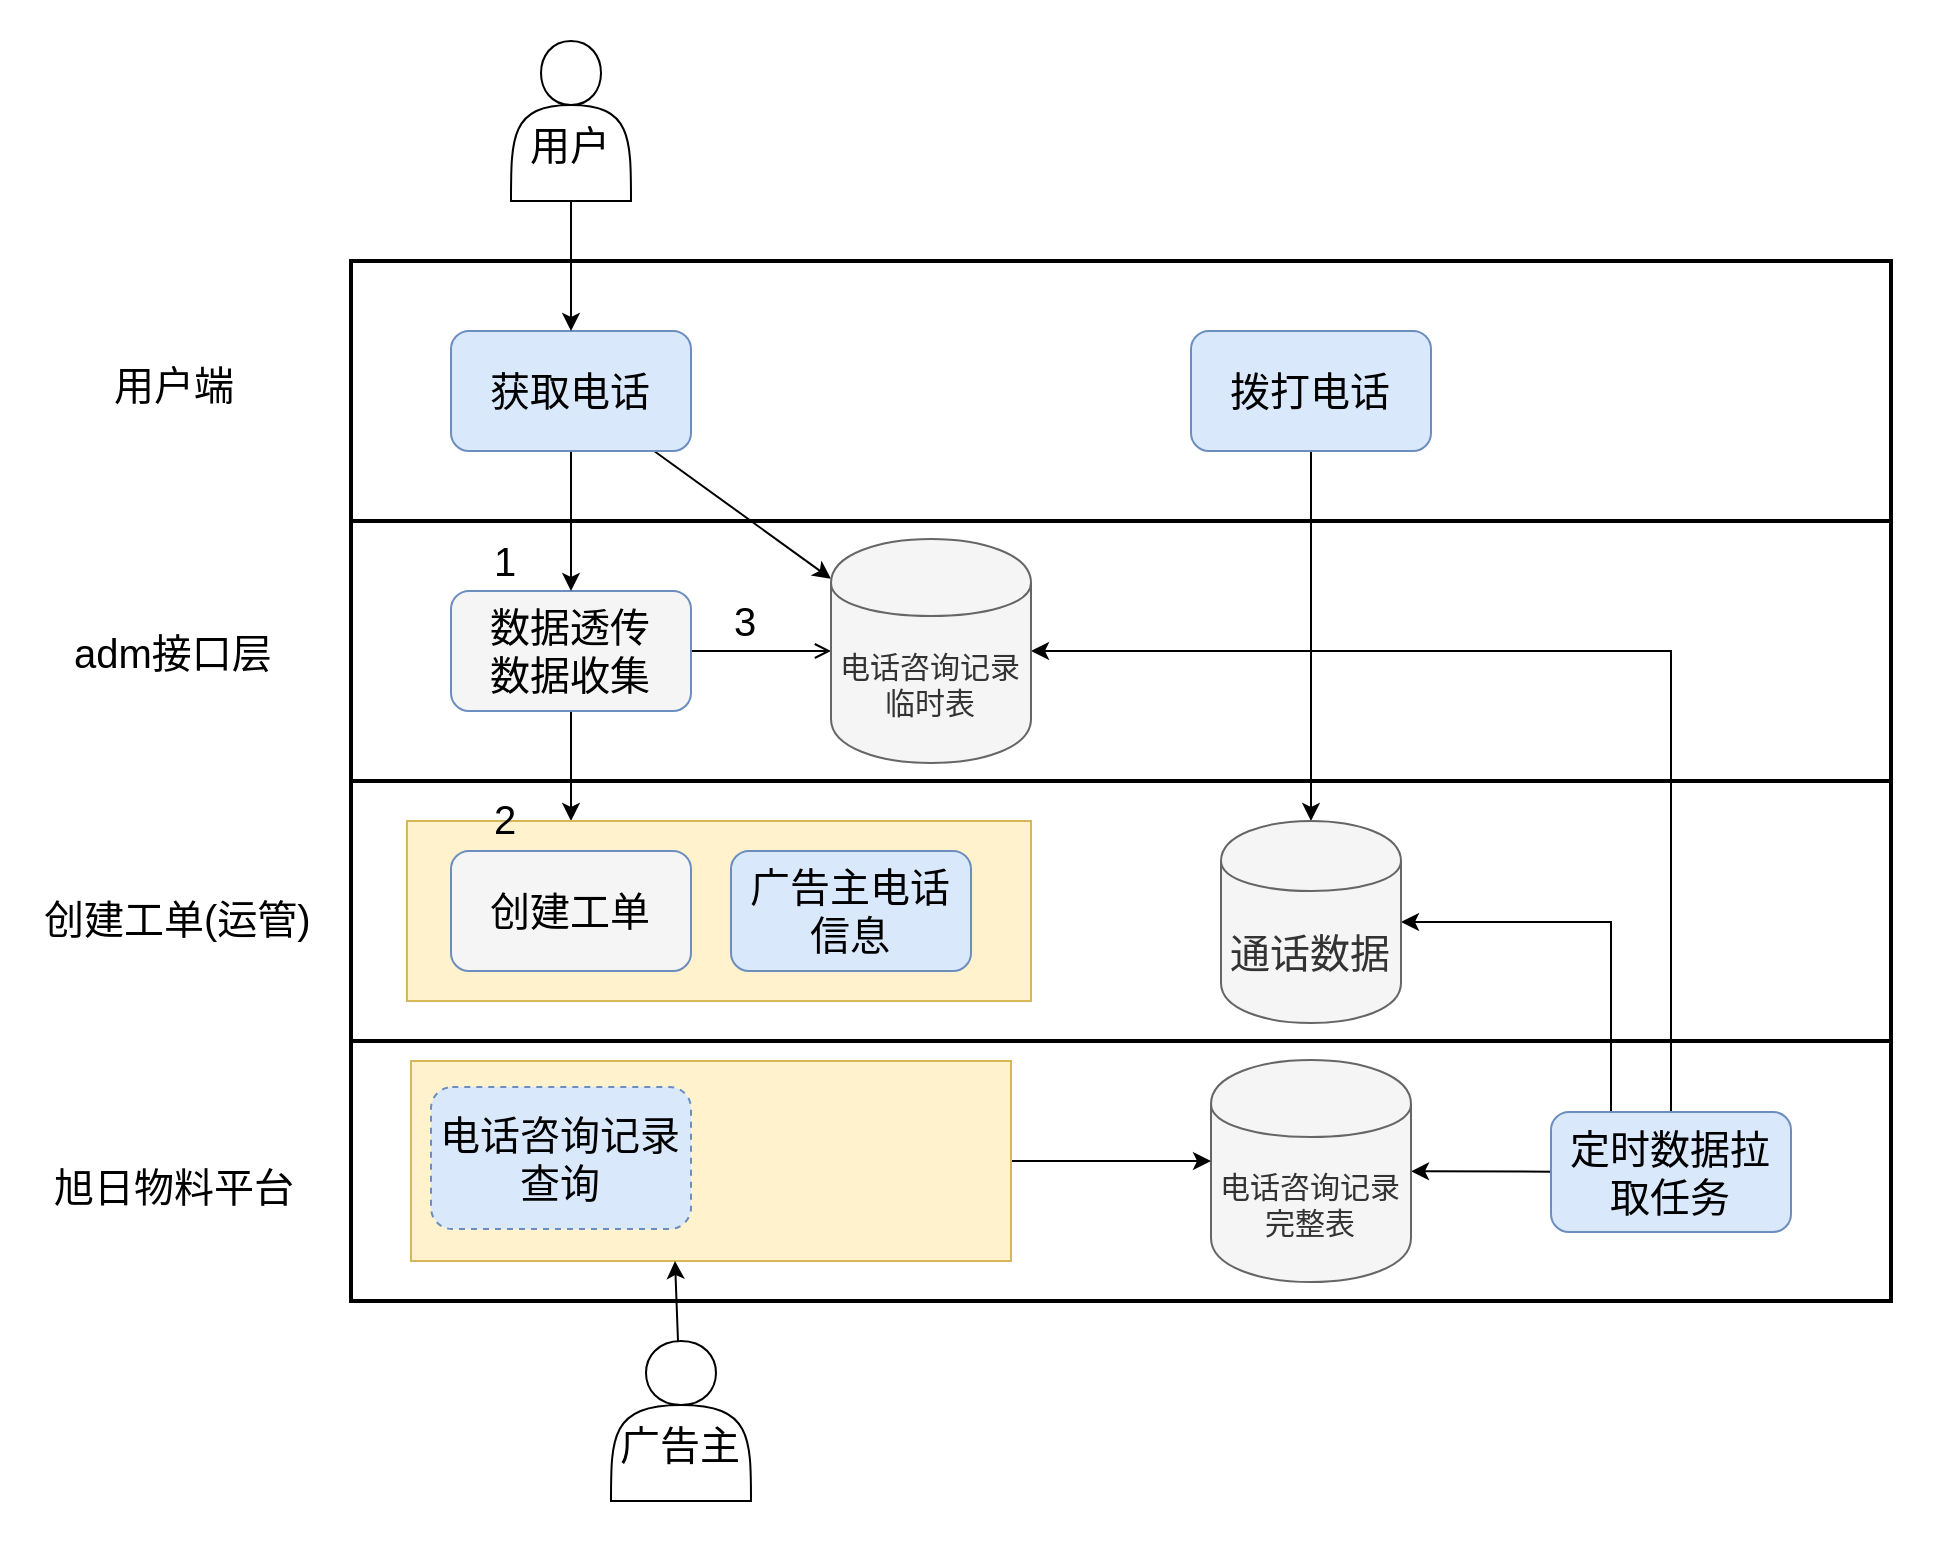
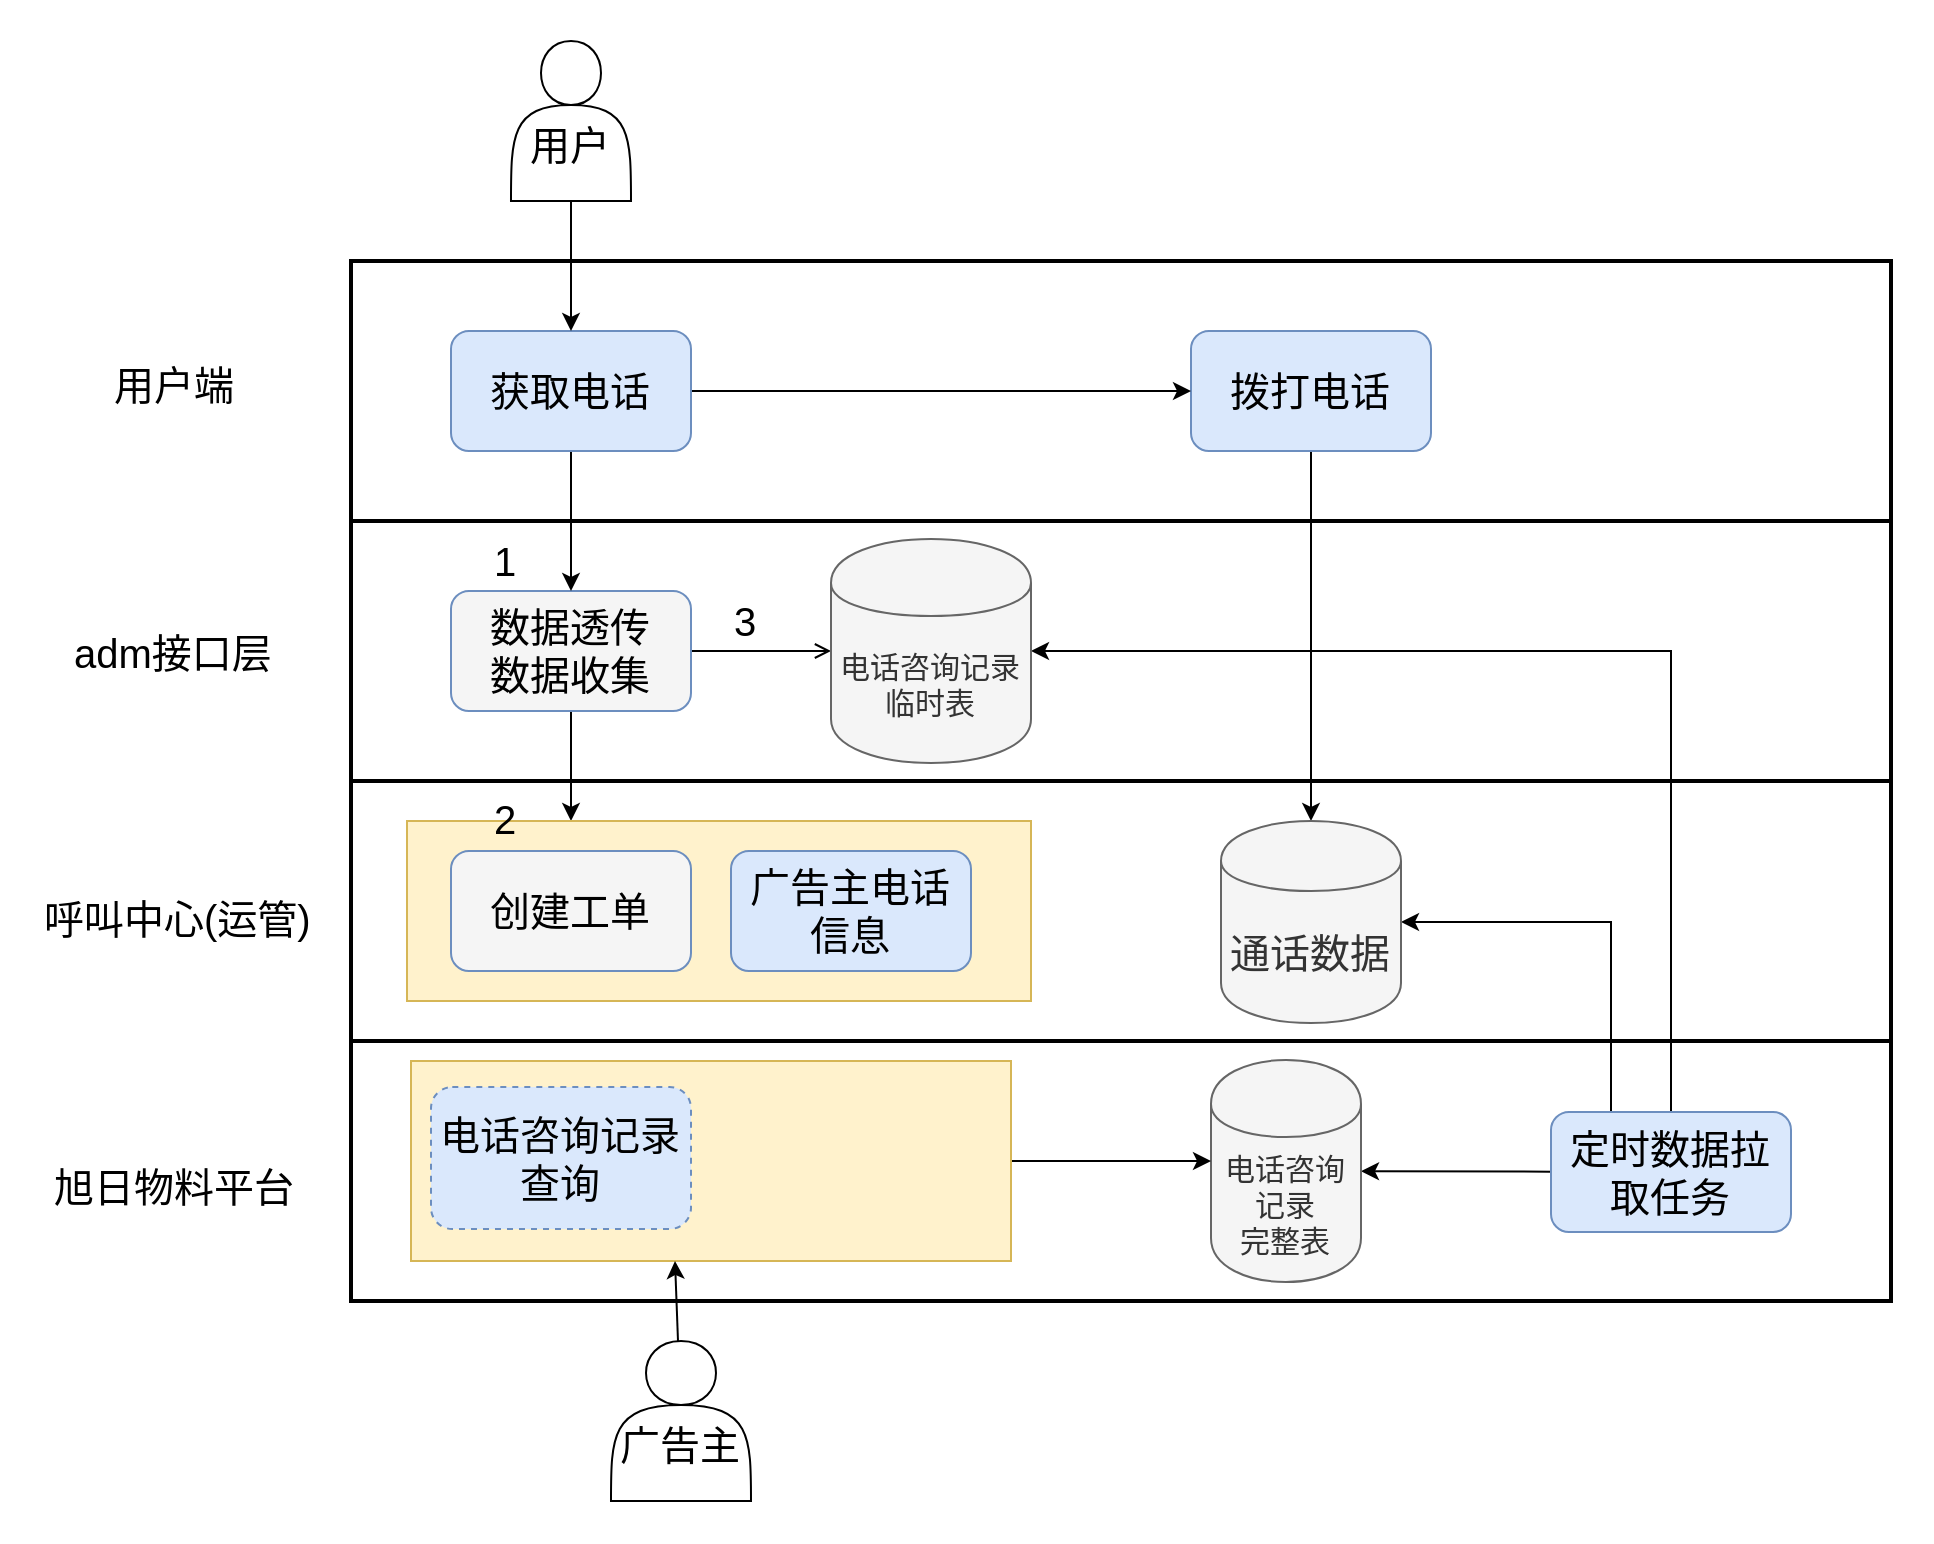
(737, 511) -> (934, 391)
(130, 911) -> (130, 911)
(1311, 1171) -> (1286, 1171)
